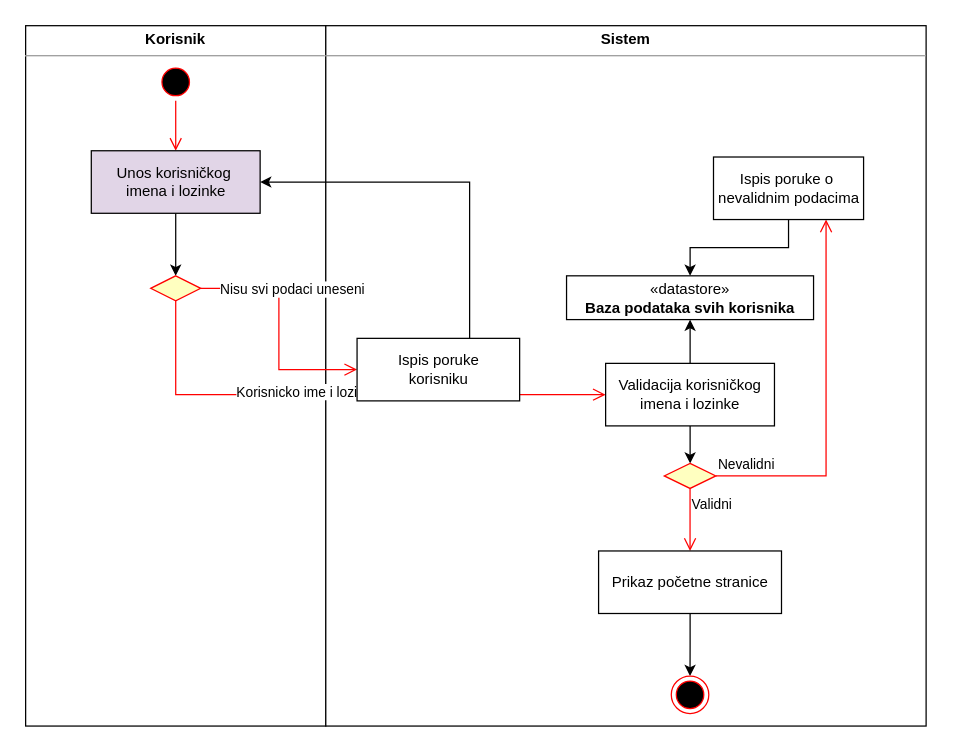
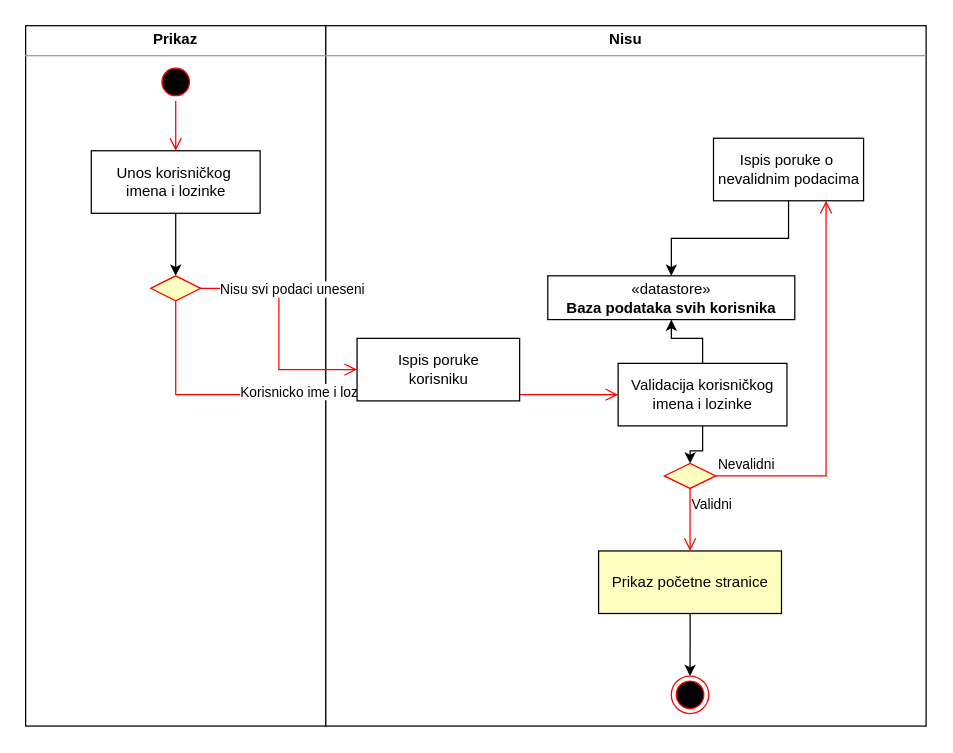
(55, 35) -> (49, 35)
(349, 35) -> (340, 35)
(176, 182) -> (176, 182)
(447, 182) -> none
(788, 188) -> (788, 169)
(690, 298) -> (671, 298)
(690, 394) -> (702, 394)
(690, 582) -> (690, 582)
